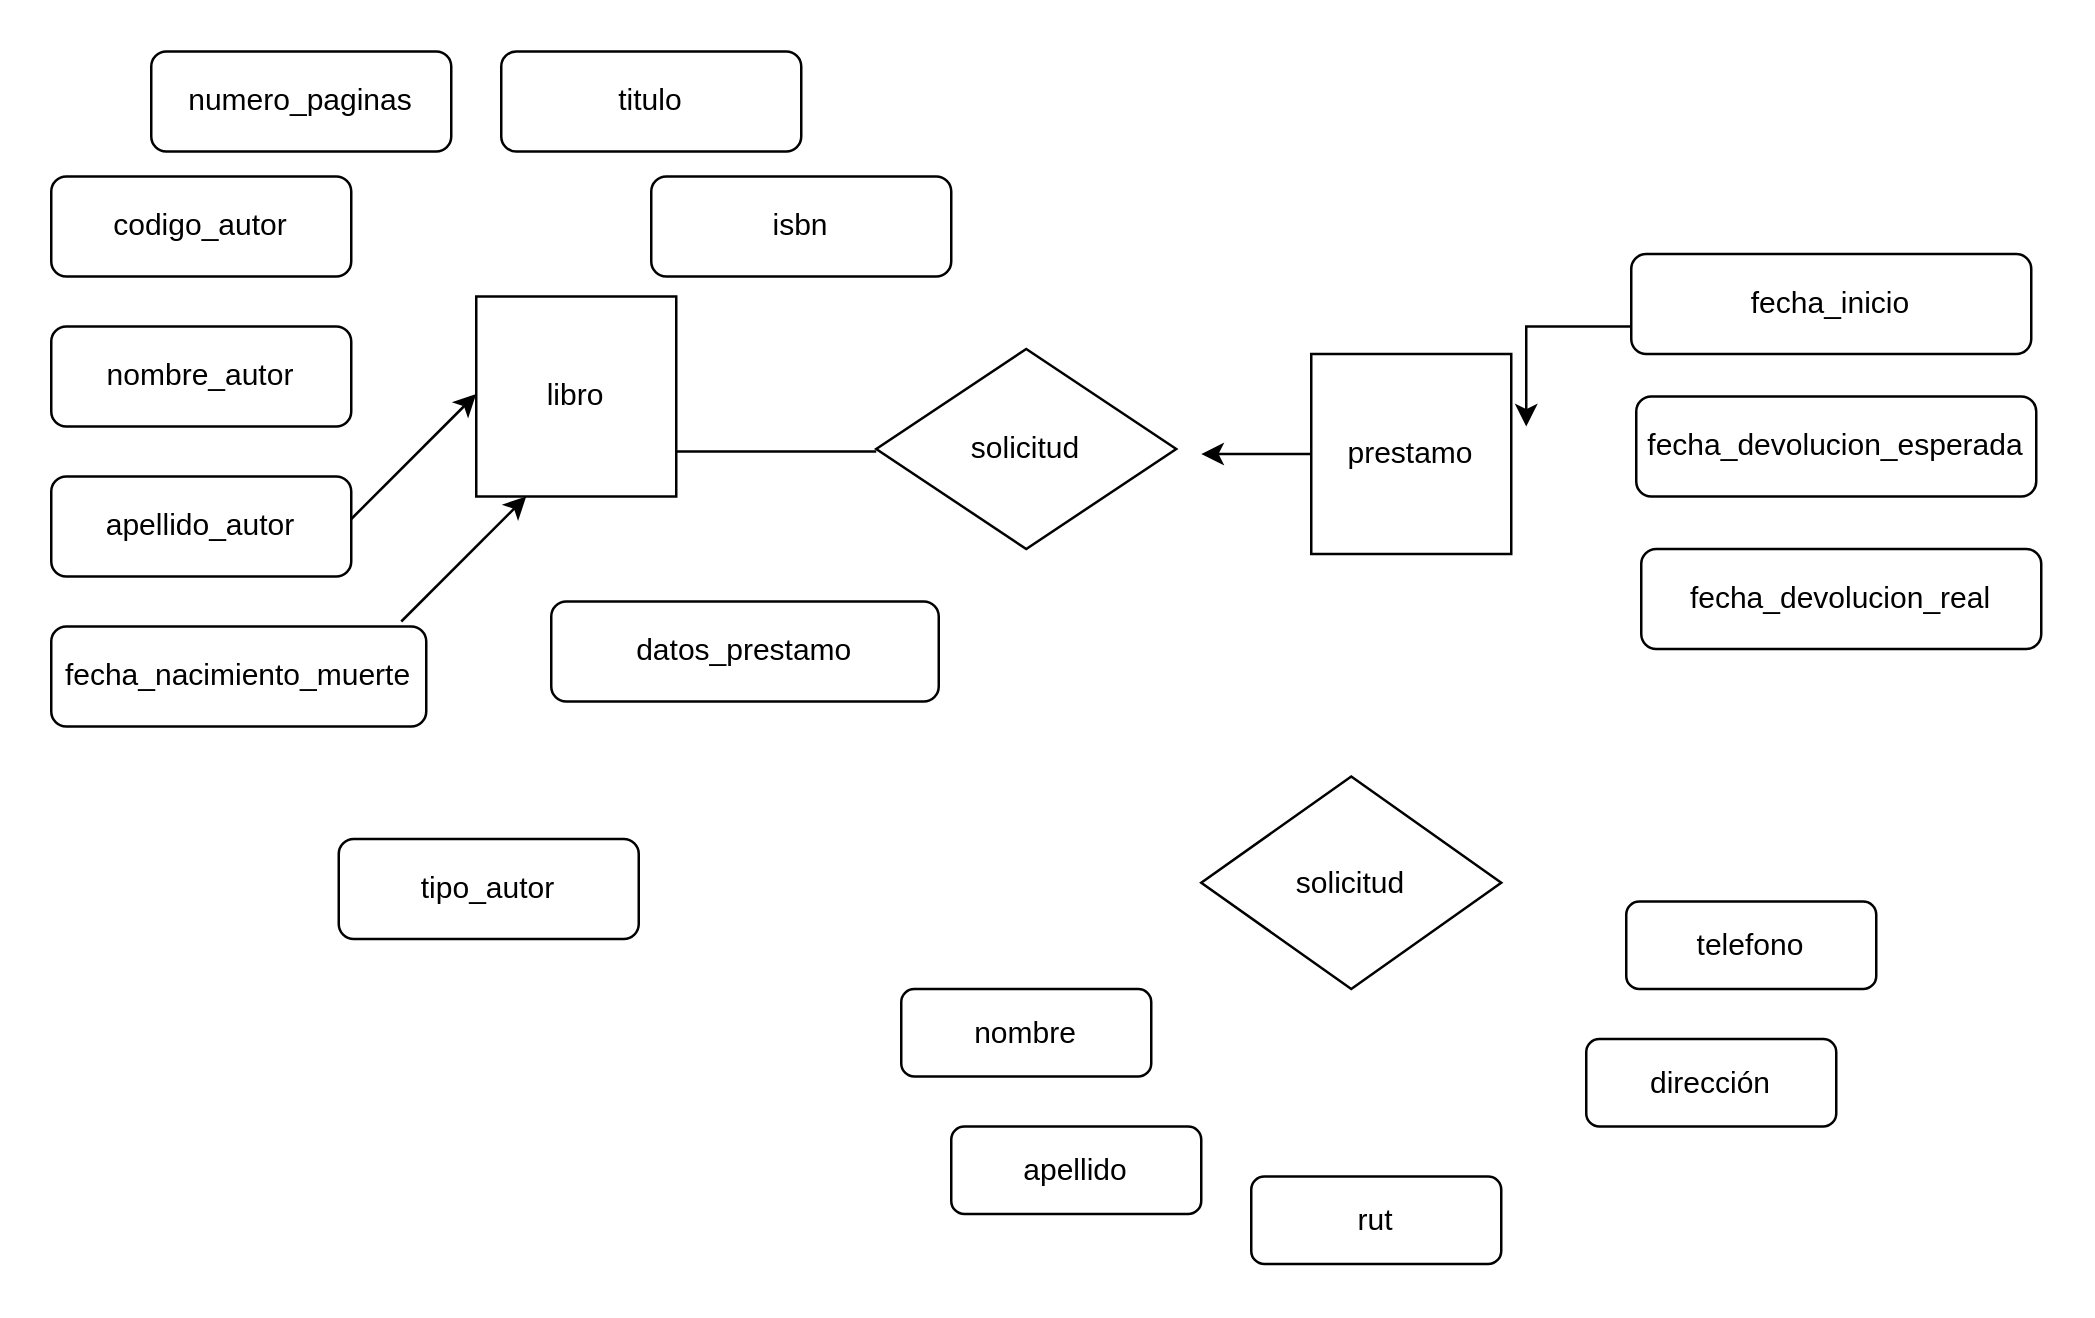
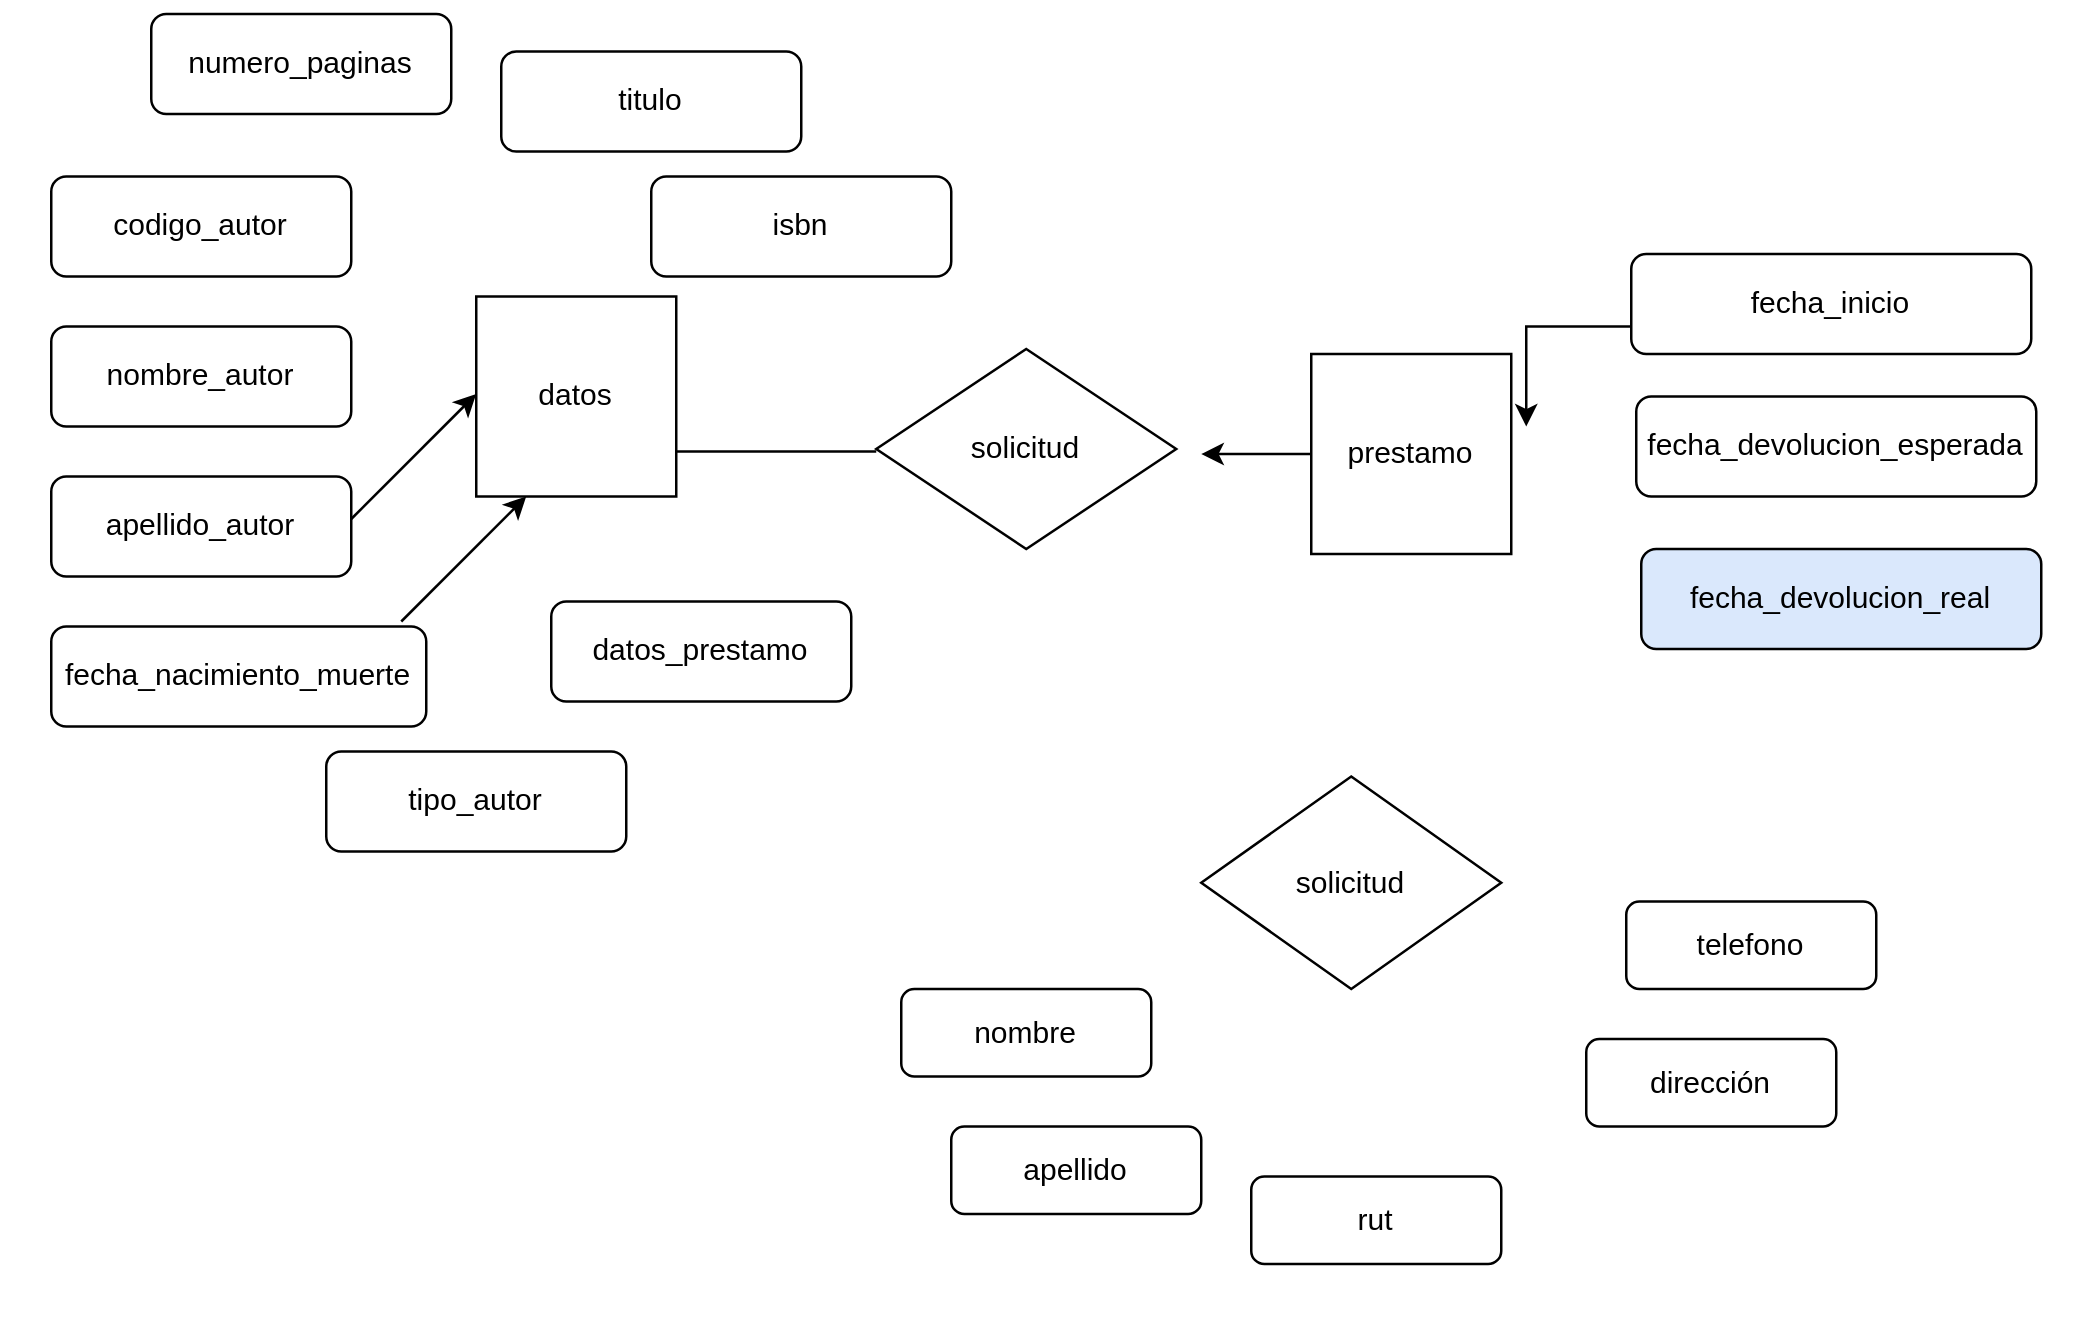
(301, 101) -> (301, 64)
(576, 396) -> (576, 396)
(1841, 599) -> (1841, 599)
(745, 651) -> (701, 651)
(489, 889) -> (476, 801)
